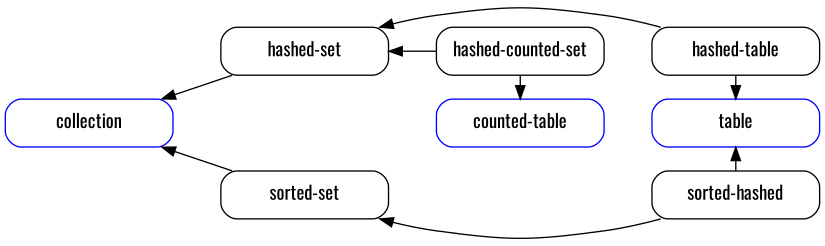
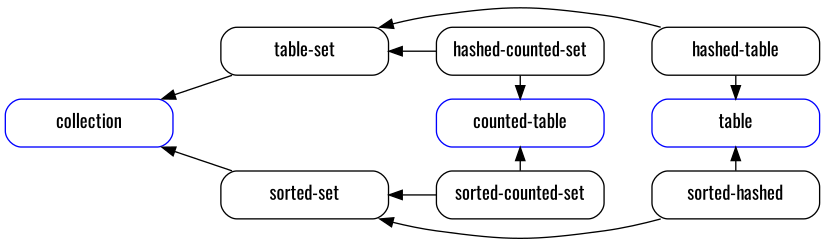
(305, 51) -> (305, 51)
none -> (520, 195)
